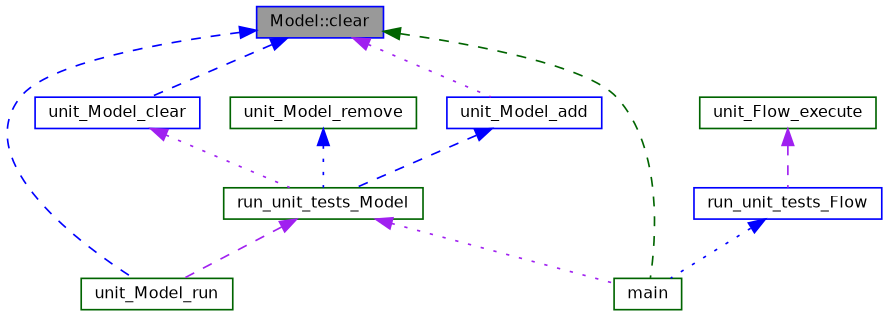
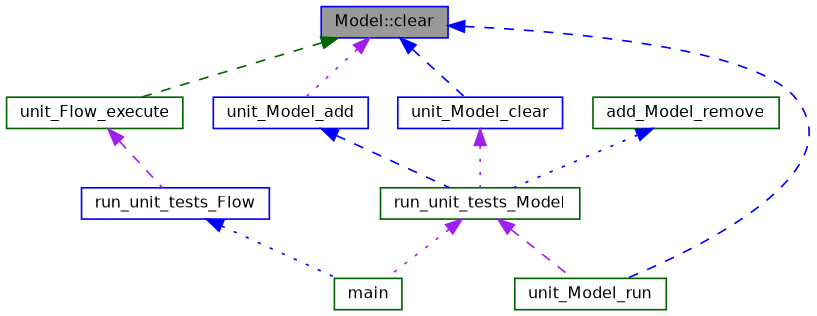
(601, 85) -> (232, 70)
(323, 113) -> (686, 113)
